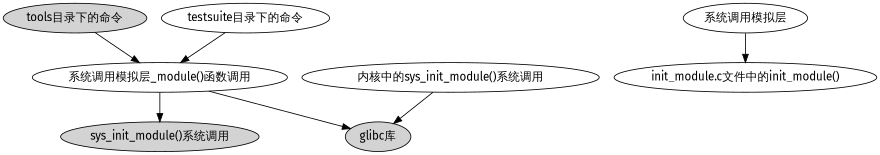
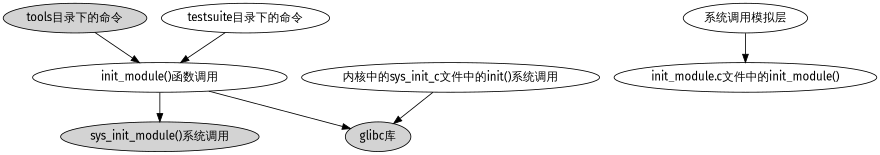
(160, 77) -> (160, 77)
(451, 77) -> (451, 77)
